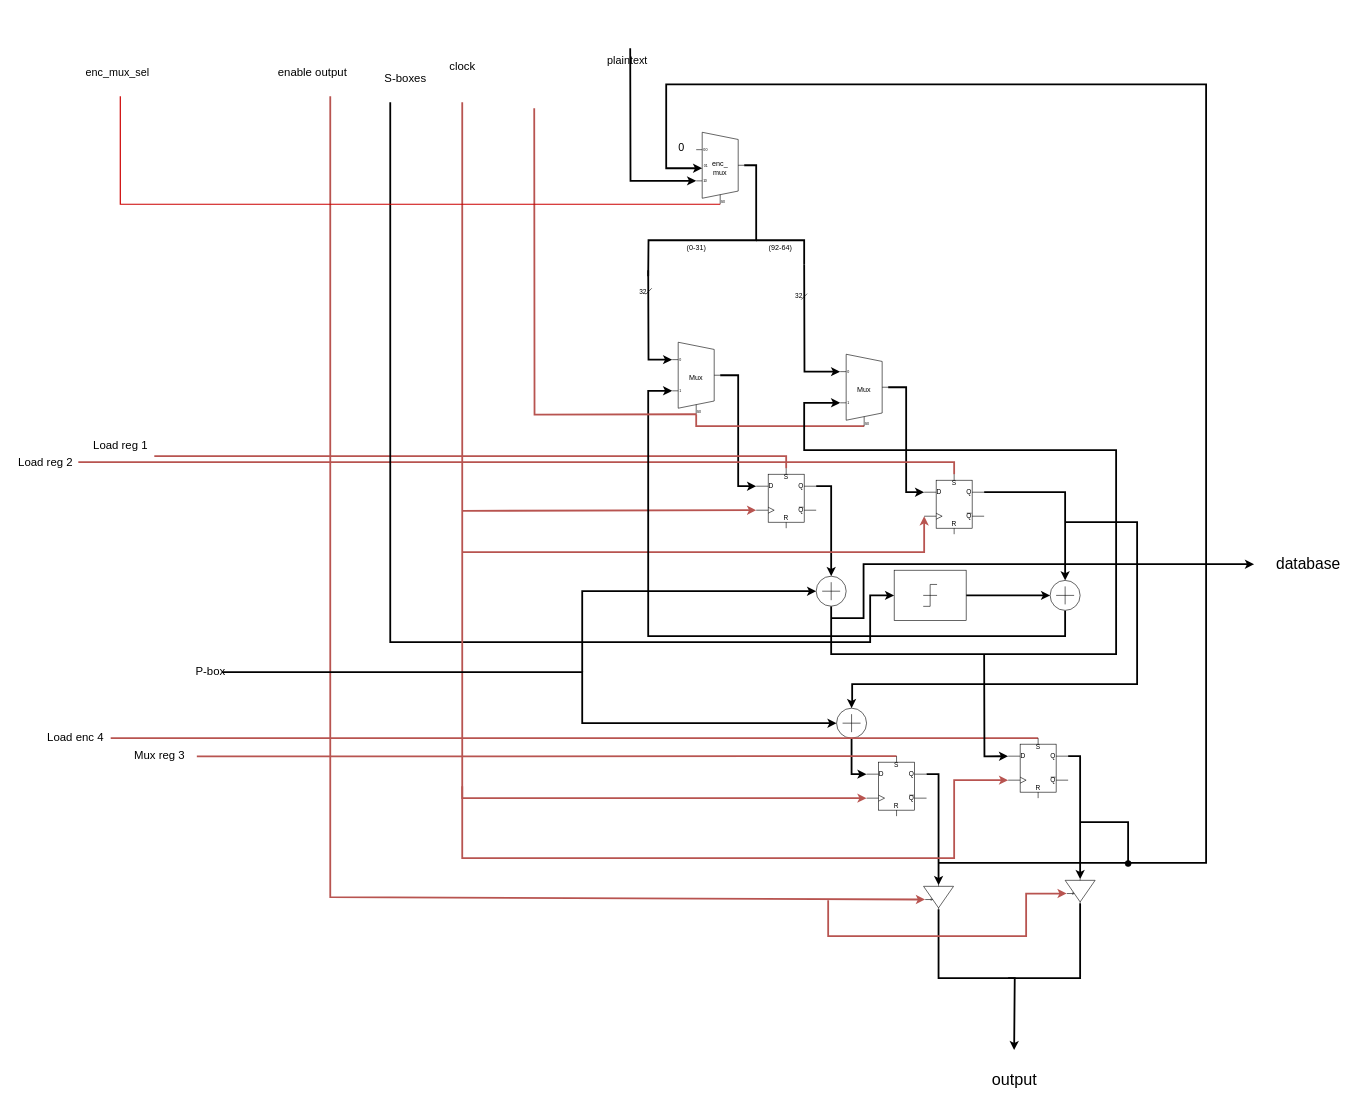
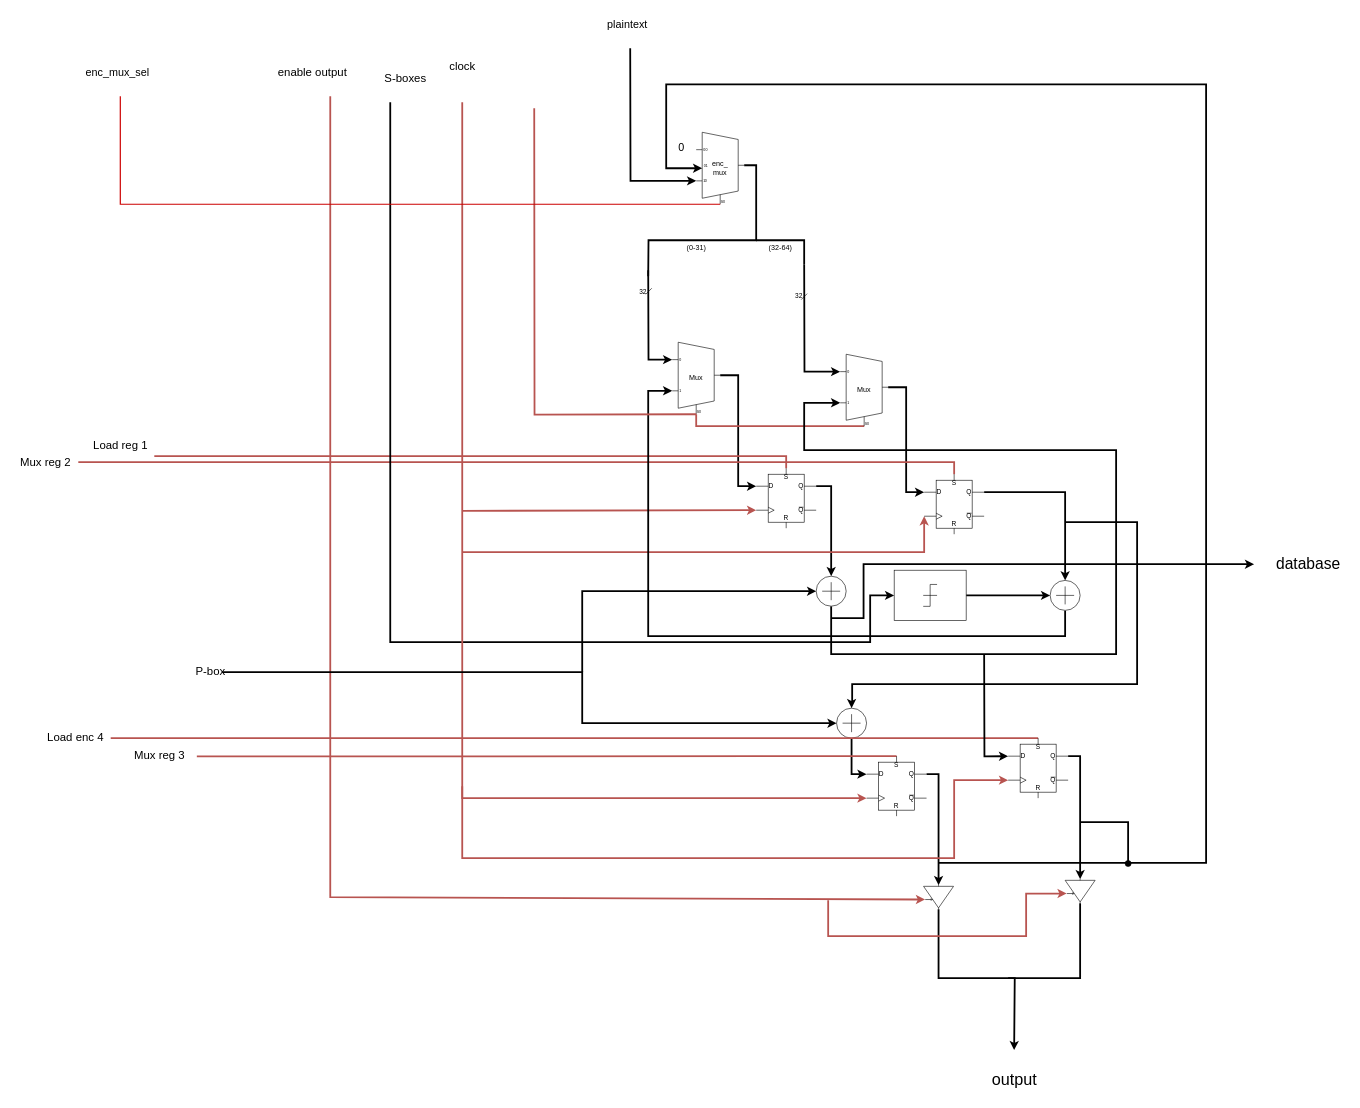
(627, 60) -> (627, 24)
(781, 248) -> (781, 248)
(46, 462) -> (46, 462)
